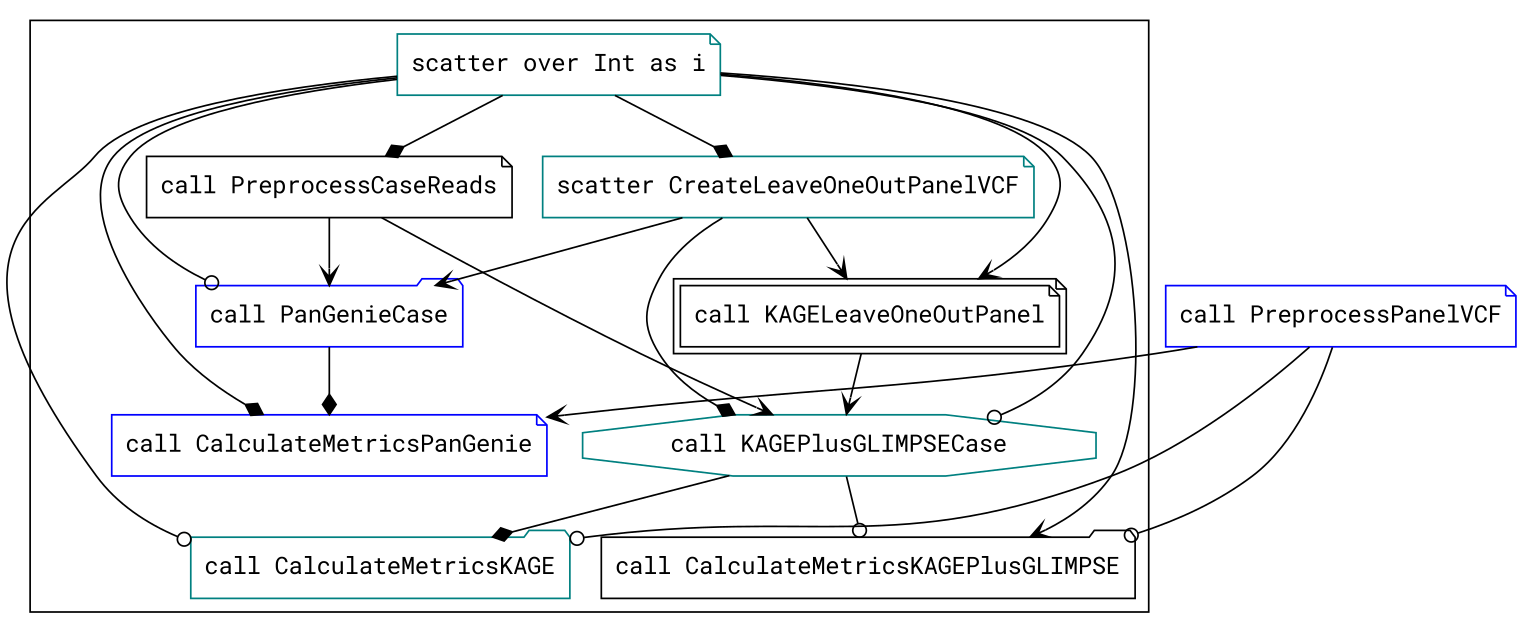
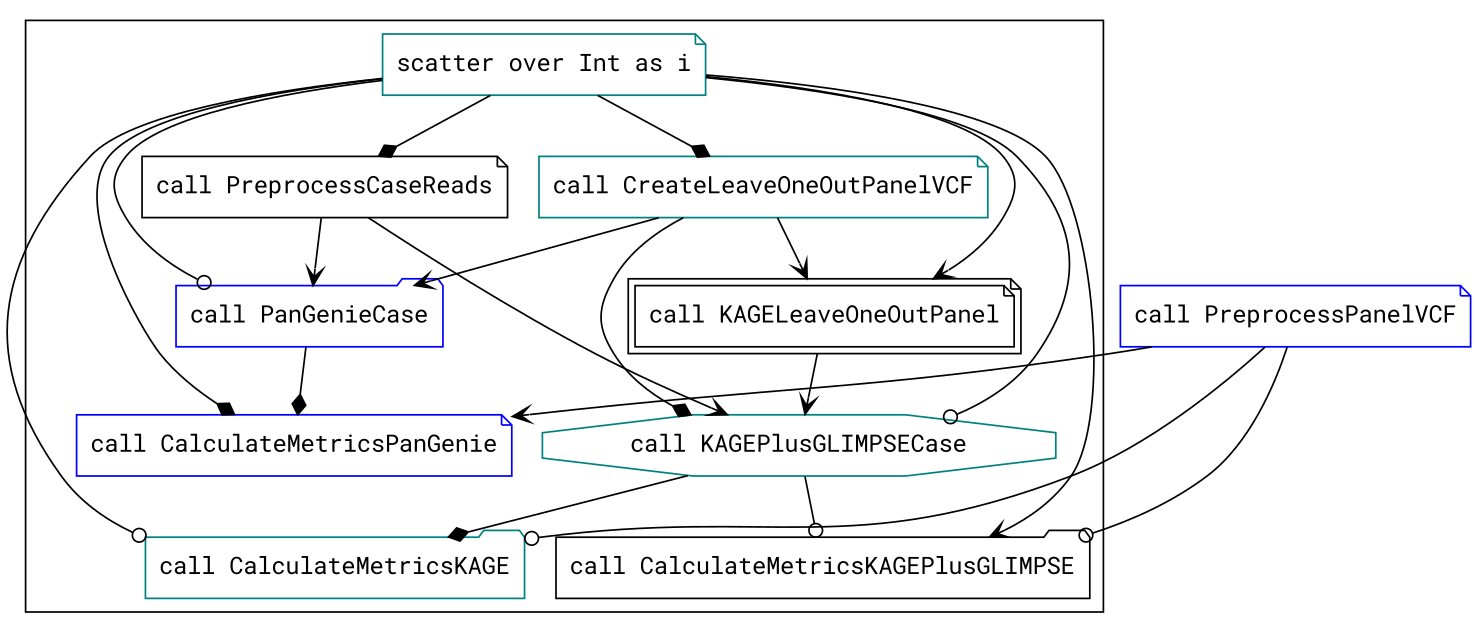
(788, 187) -> (763, 187)
